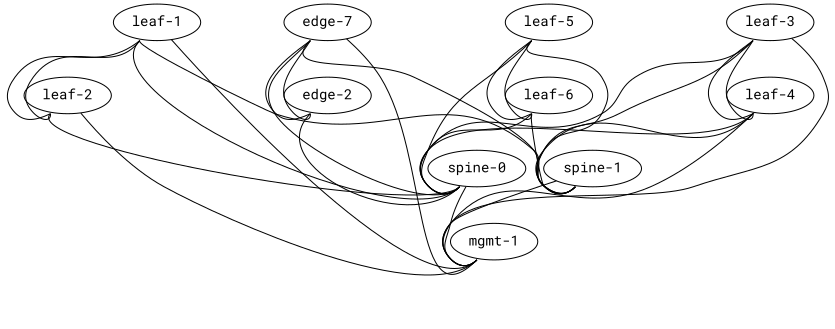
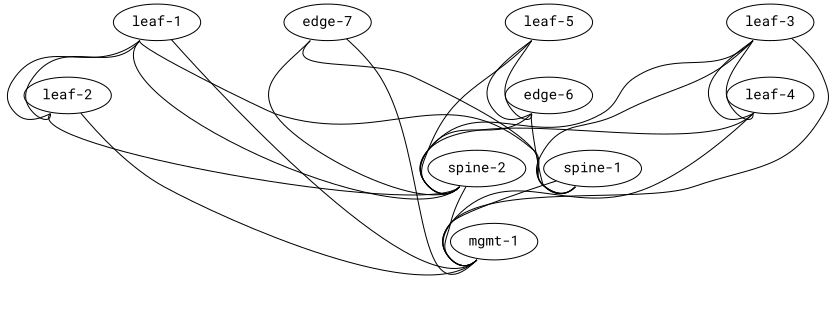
(328, 95) -> none
(549, 95) -> (549, 95)
(607, 101) -> none
(610, 124) -> none
(477, 169) -> (477, 169)
